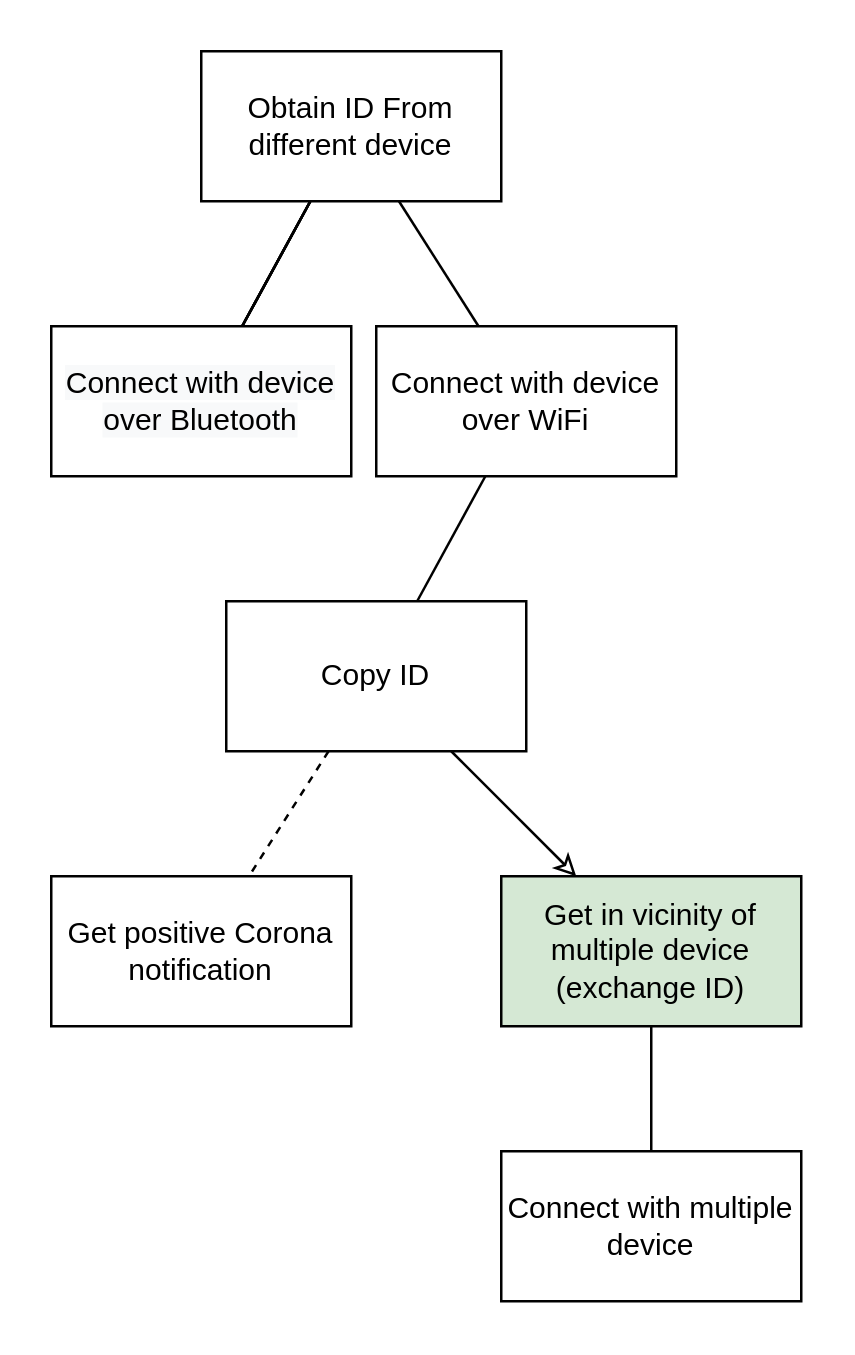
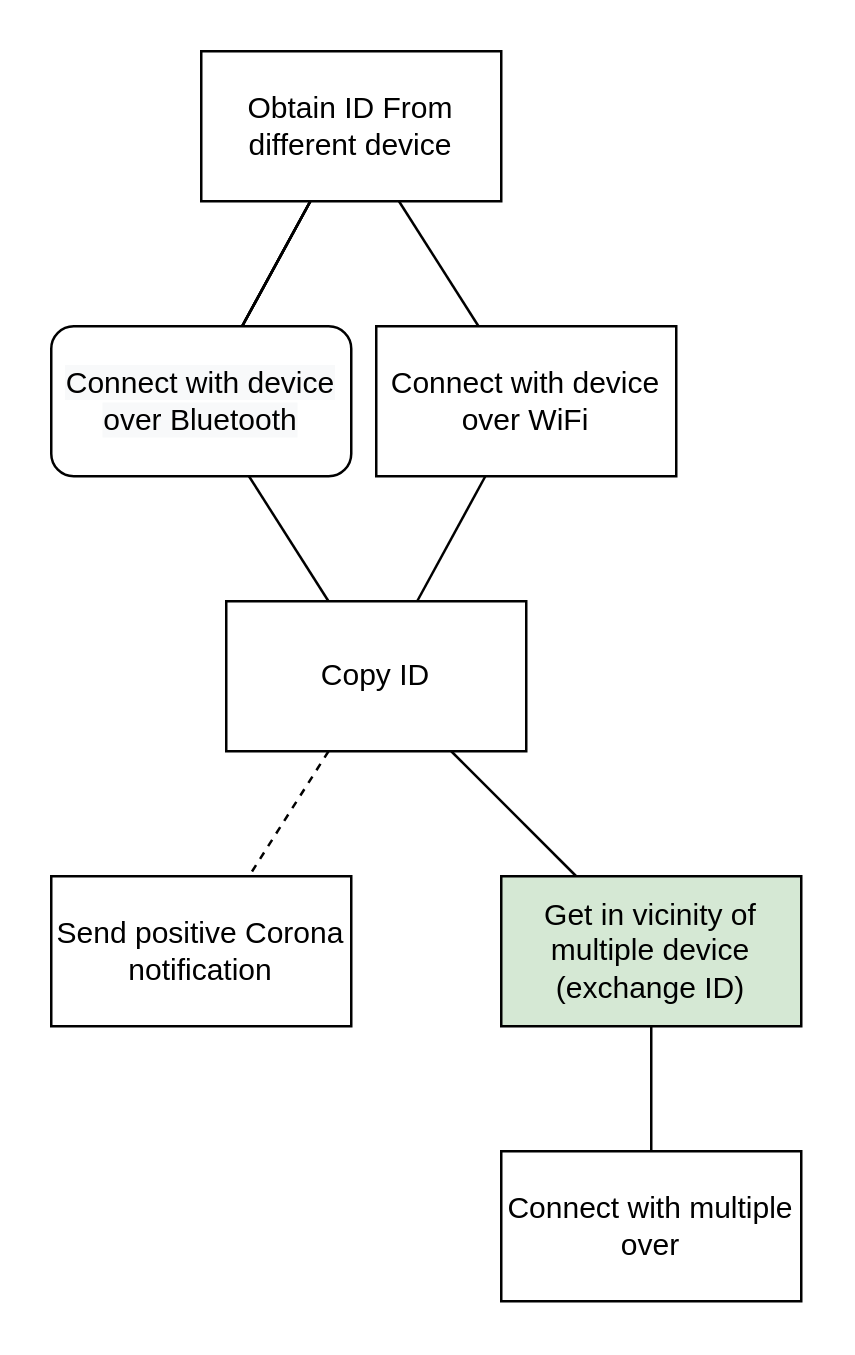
(201, 401) -> (201, 401)
none -> (289, 539)
(564, 864) -> (568, 868)
(201, 951) -> (201, 951)
(651, 1226) -> (651, 1226)
